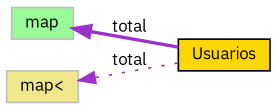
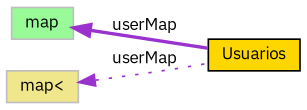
(128, 28) -> (143, 26)
(128, 61) -> (143, 59)
